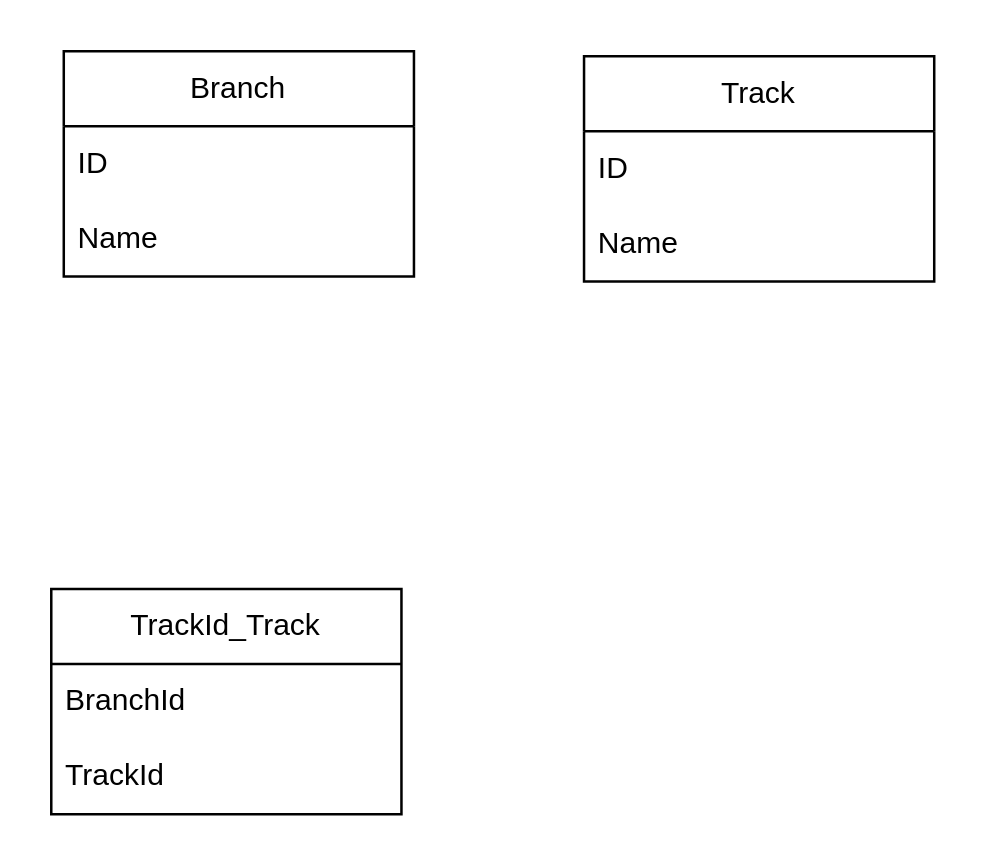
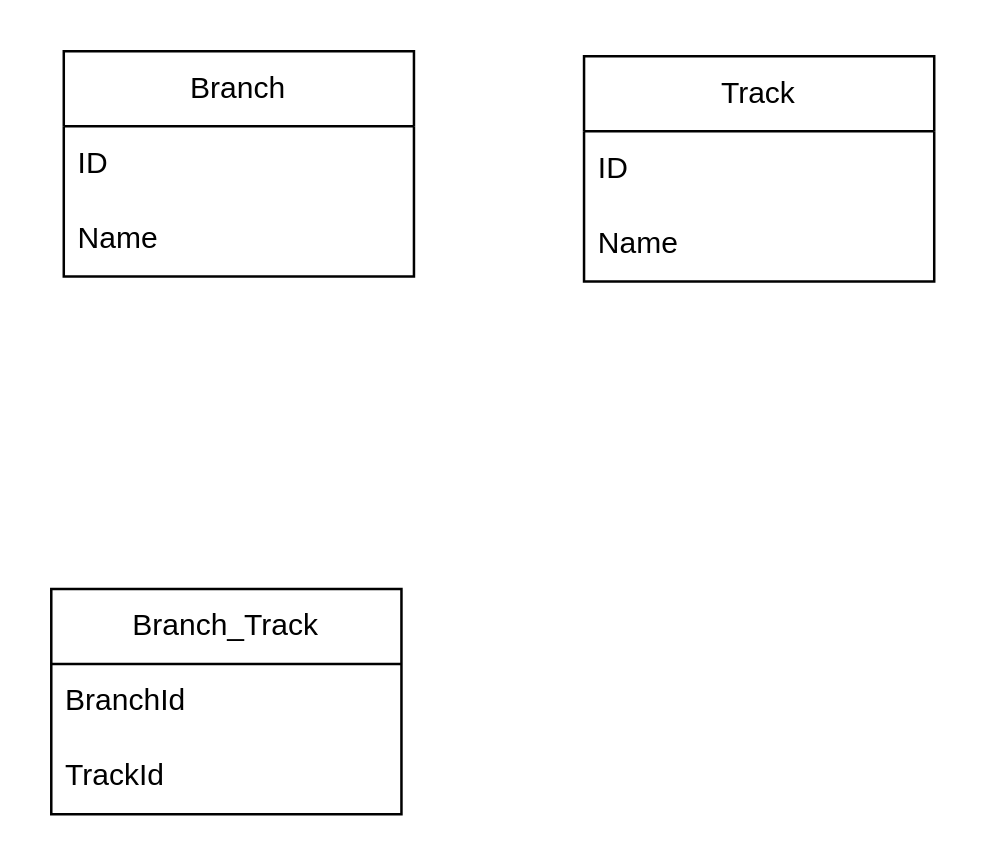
(226, 626) -> (226, 626)
